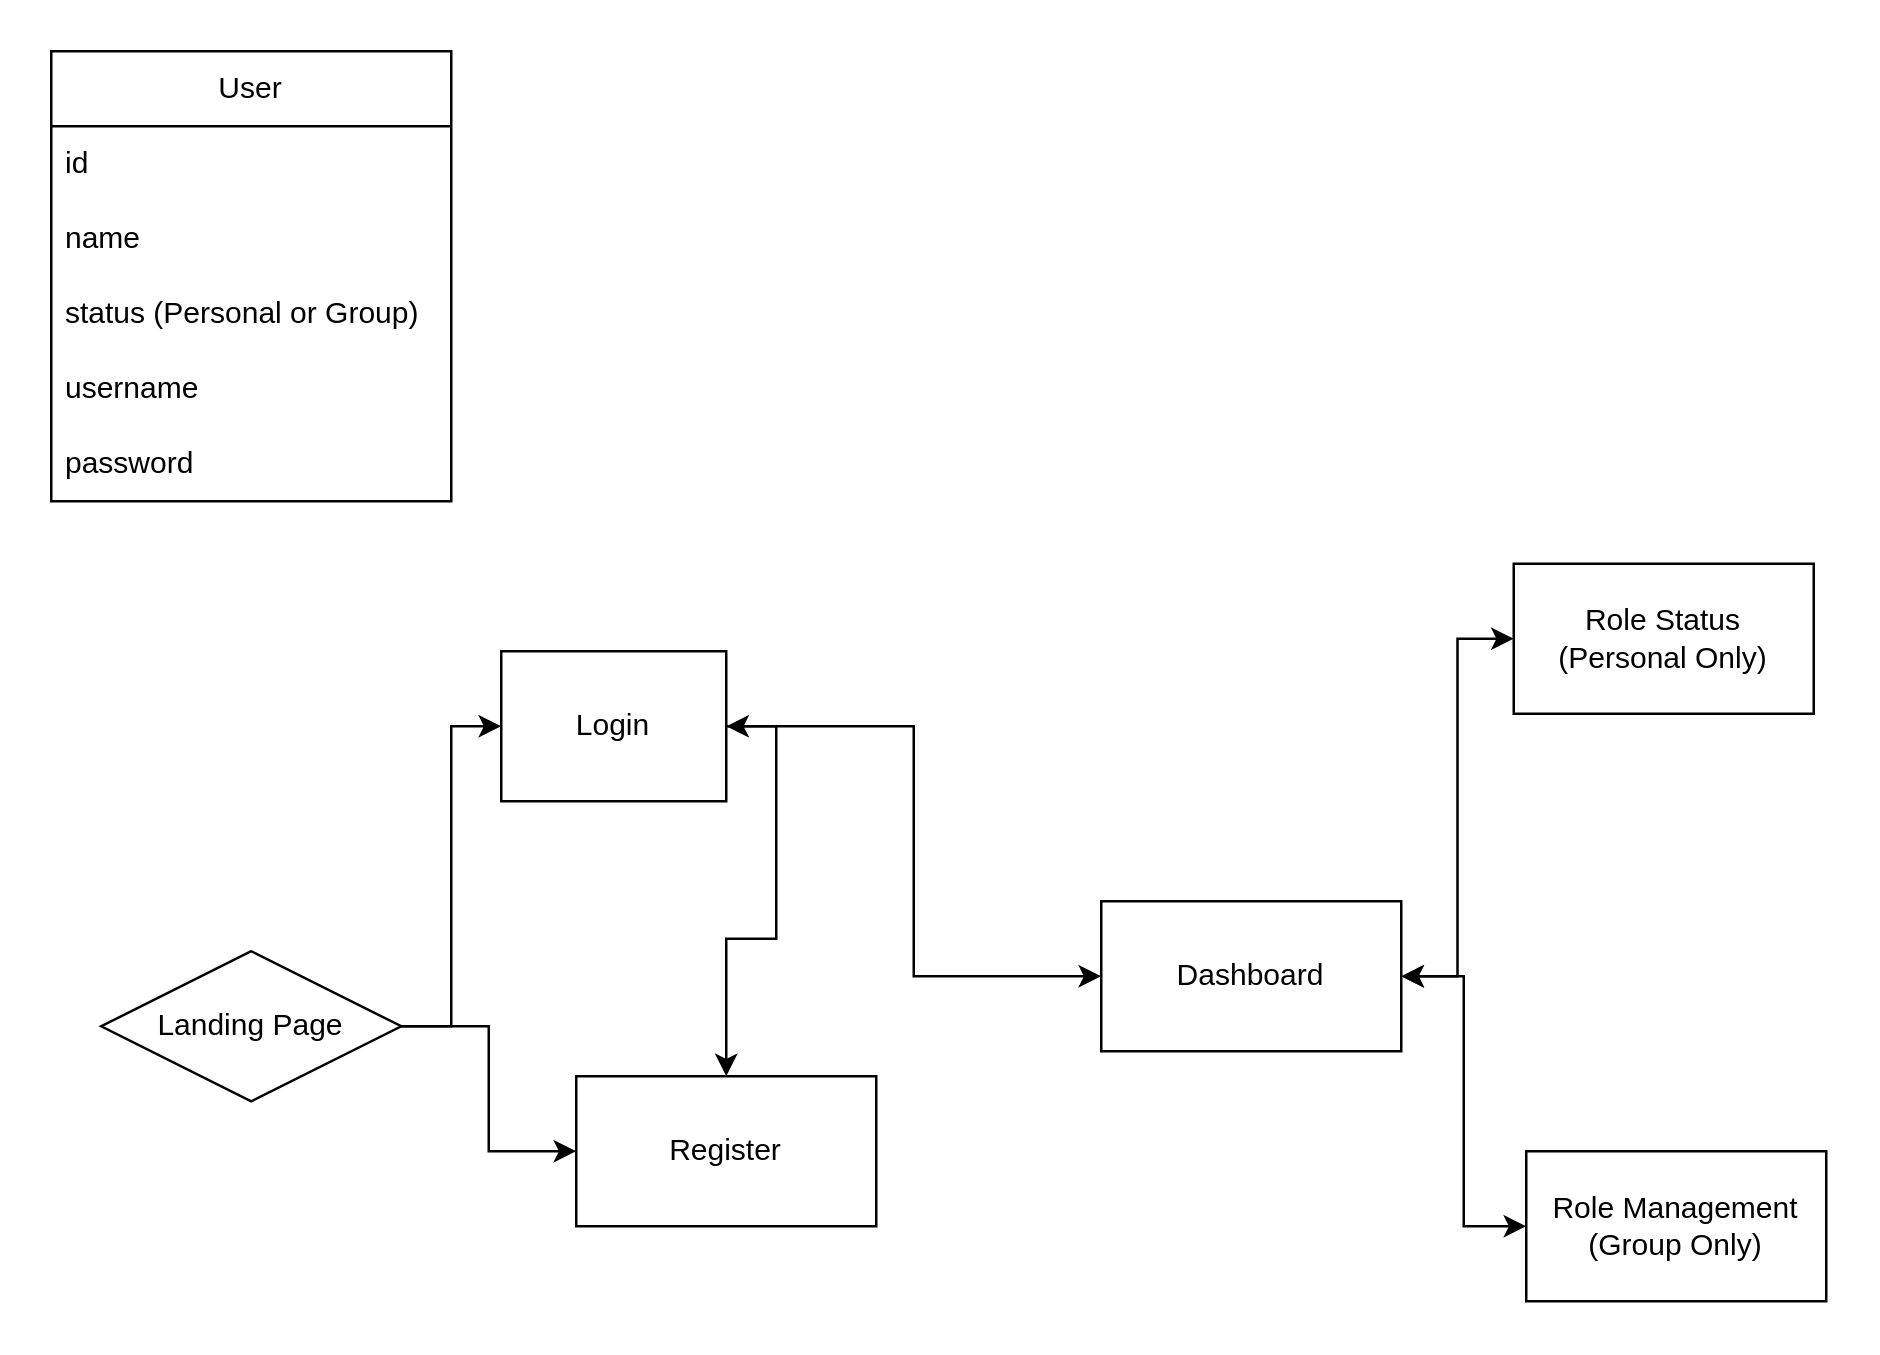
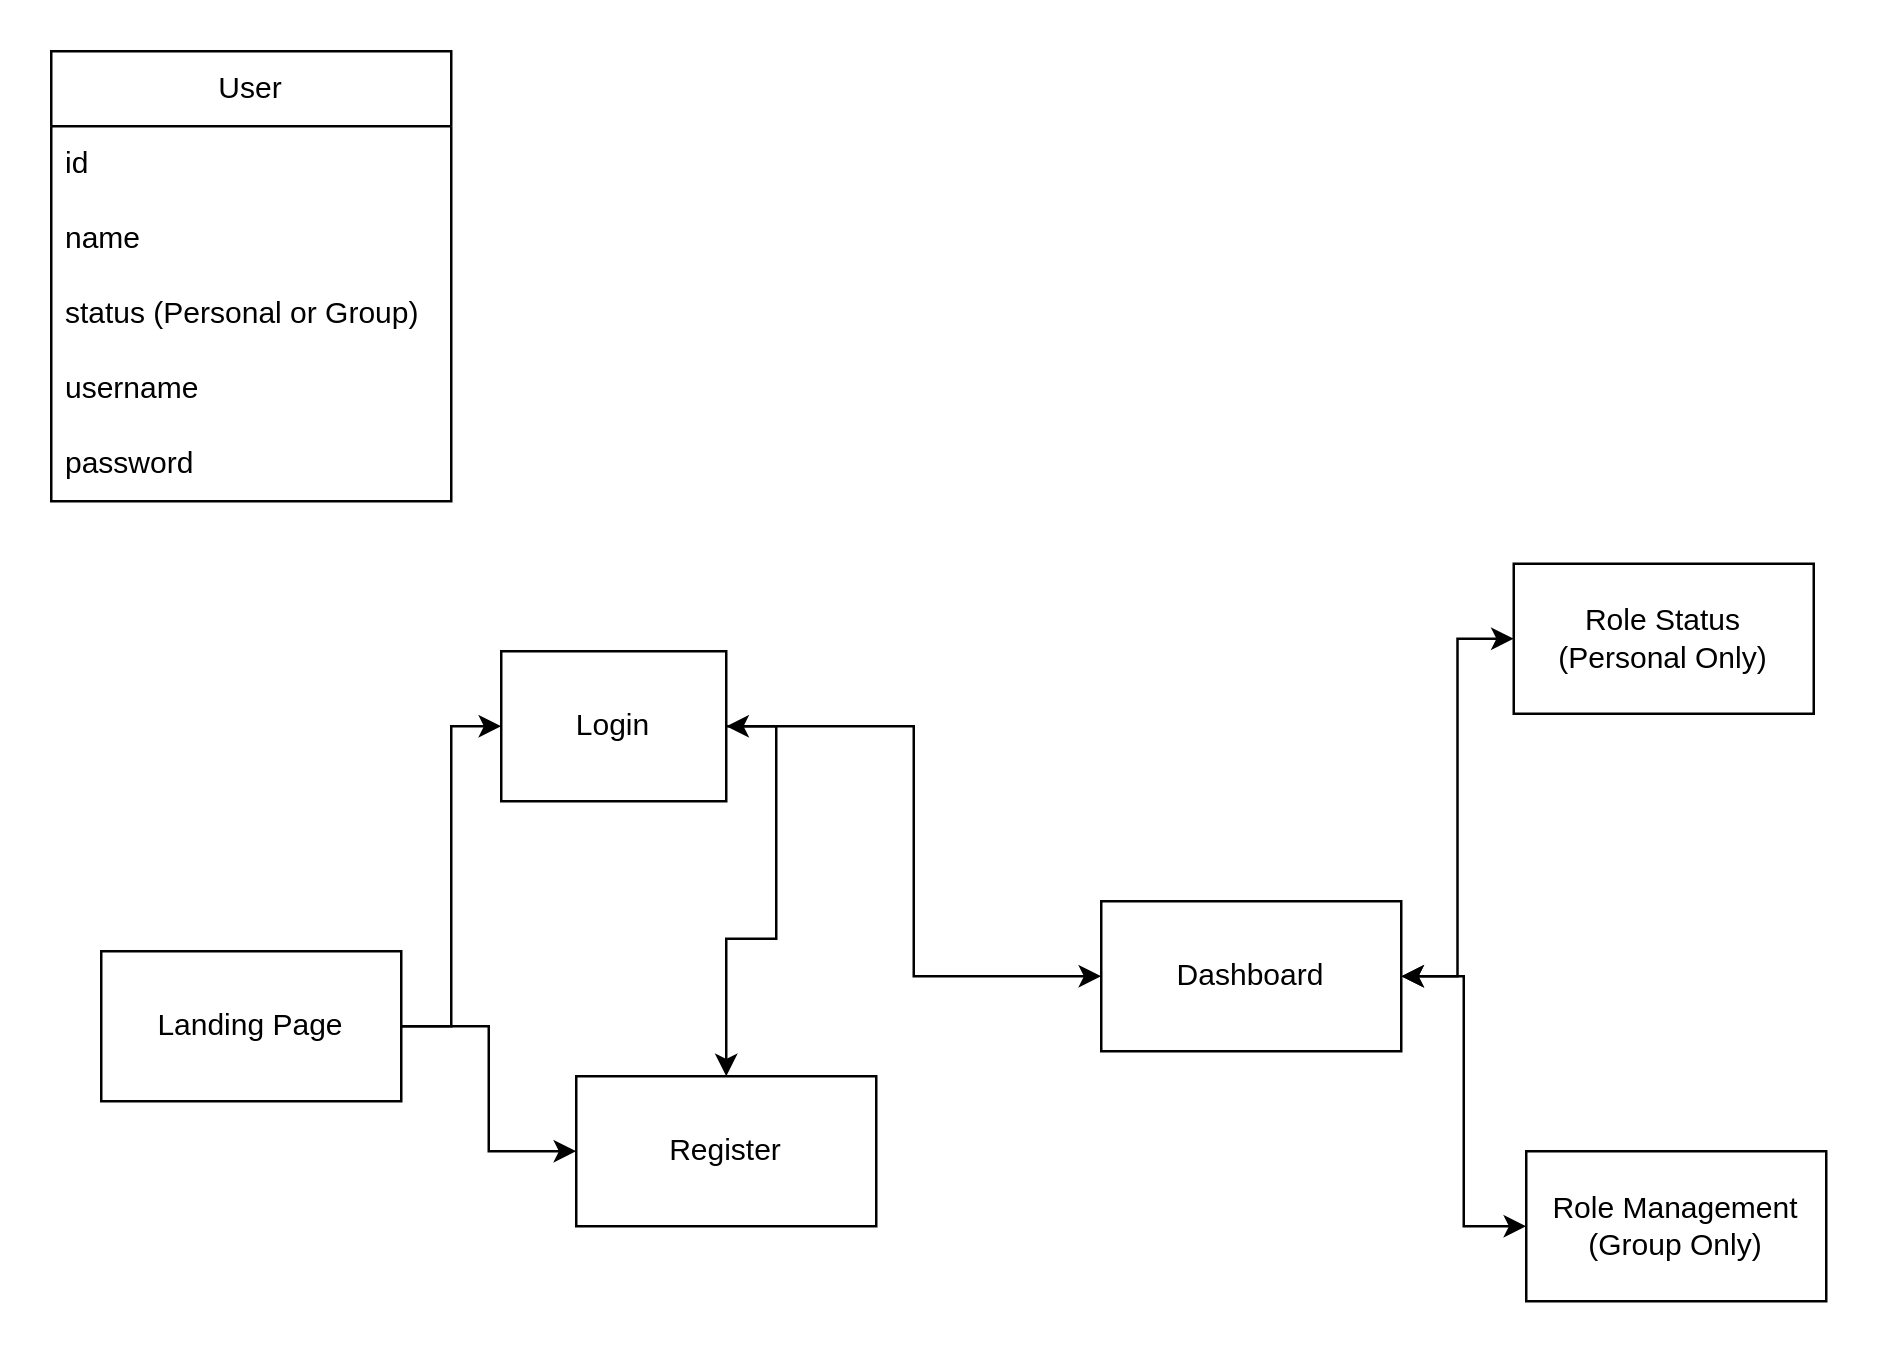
(251, 1026) -> (251, 1026)
